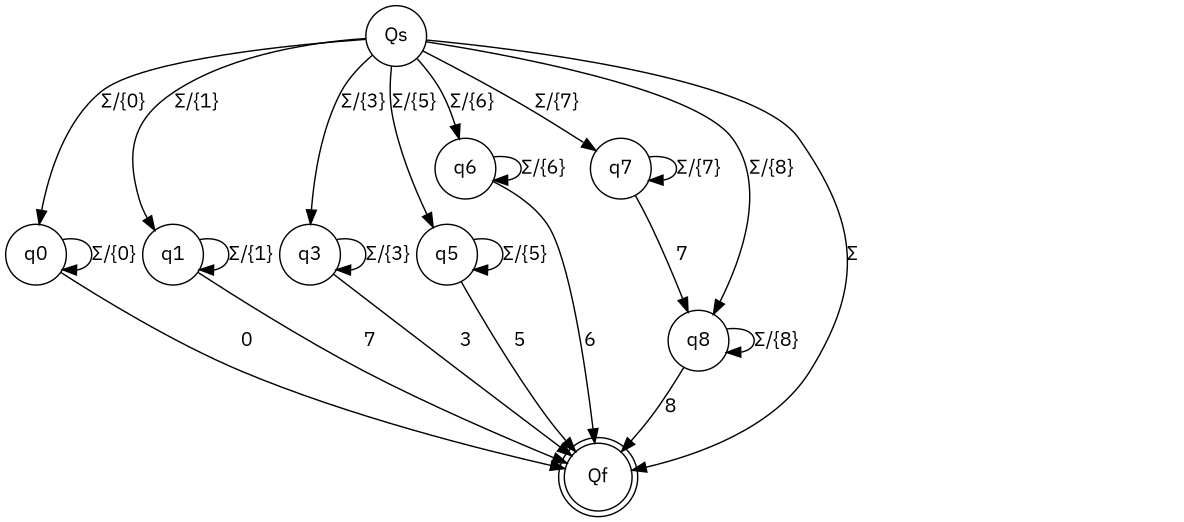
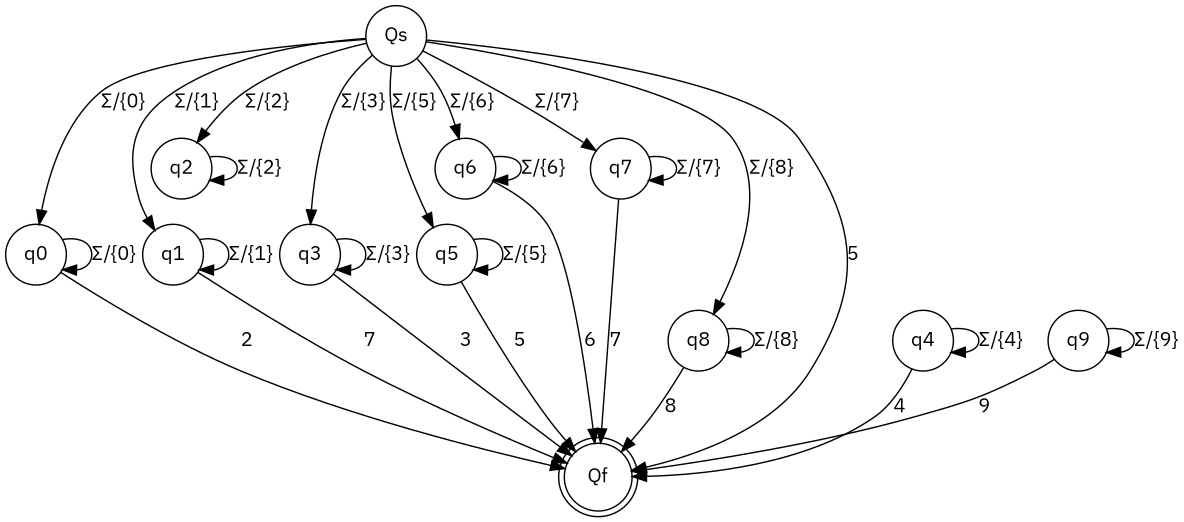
none -> (182, 169)
(661, 246) -> (610, 314)
(853, 255) -> (853, 255)
(247, 341) -> (247, 341)
none -> (923, 341)
none -> (1078, 341)
